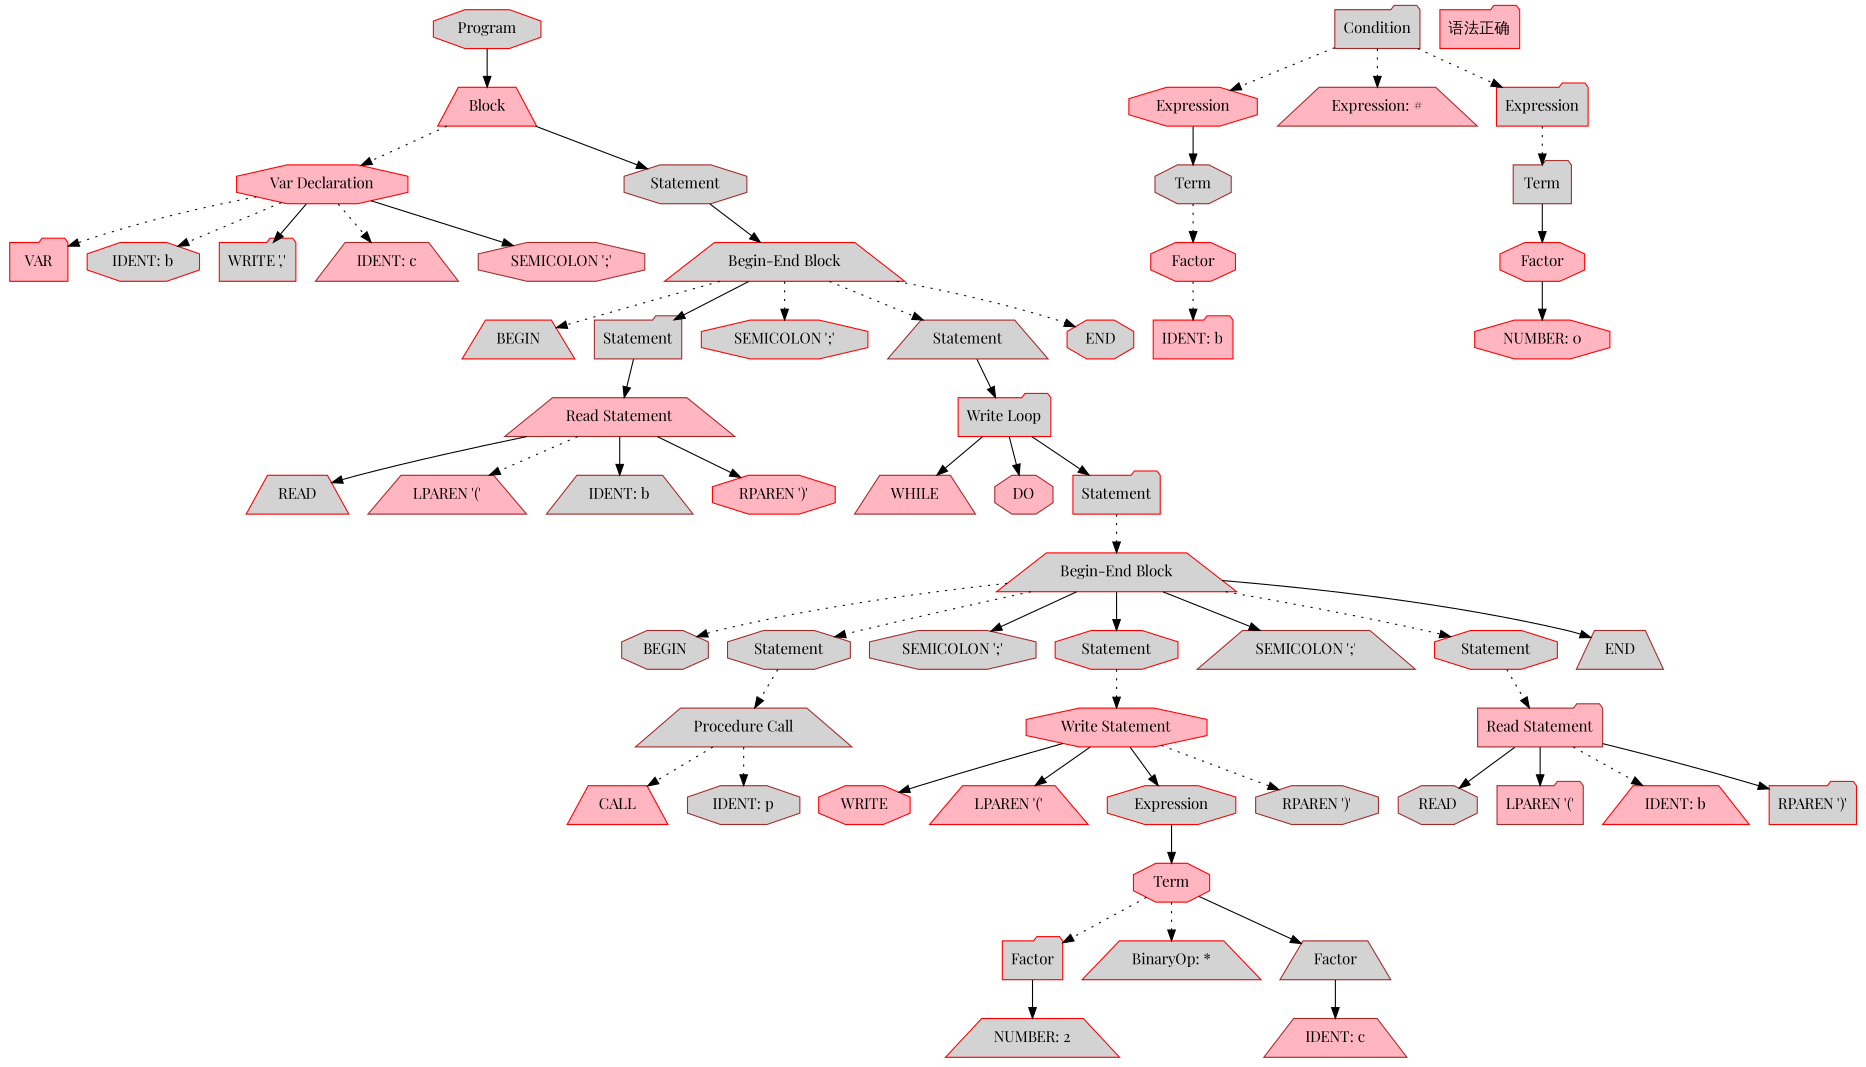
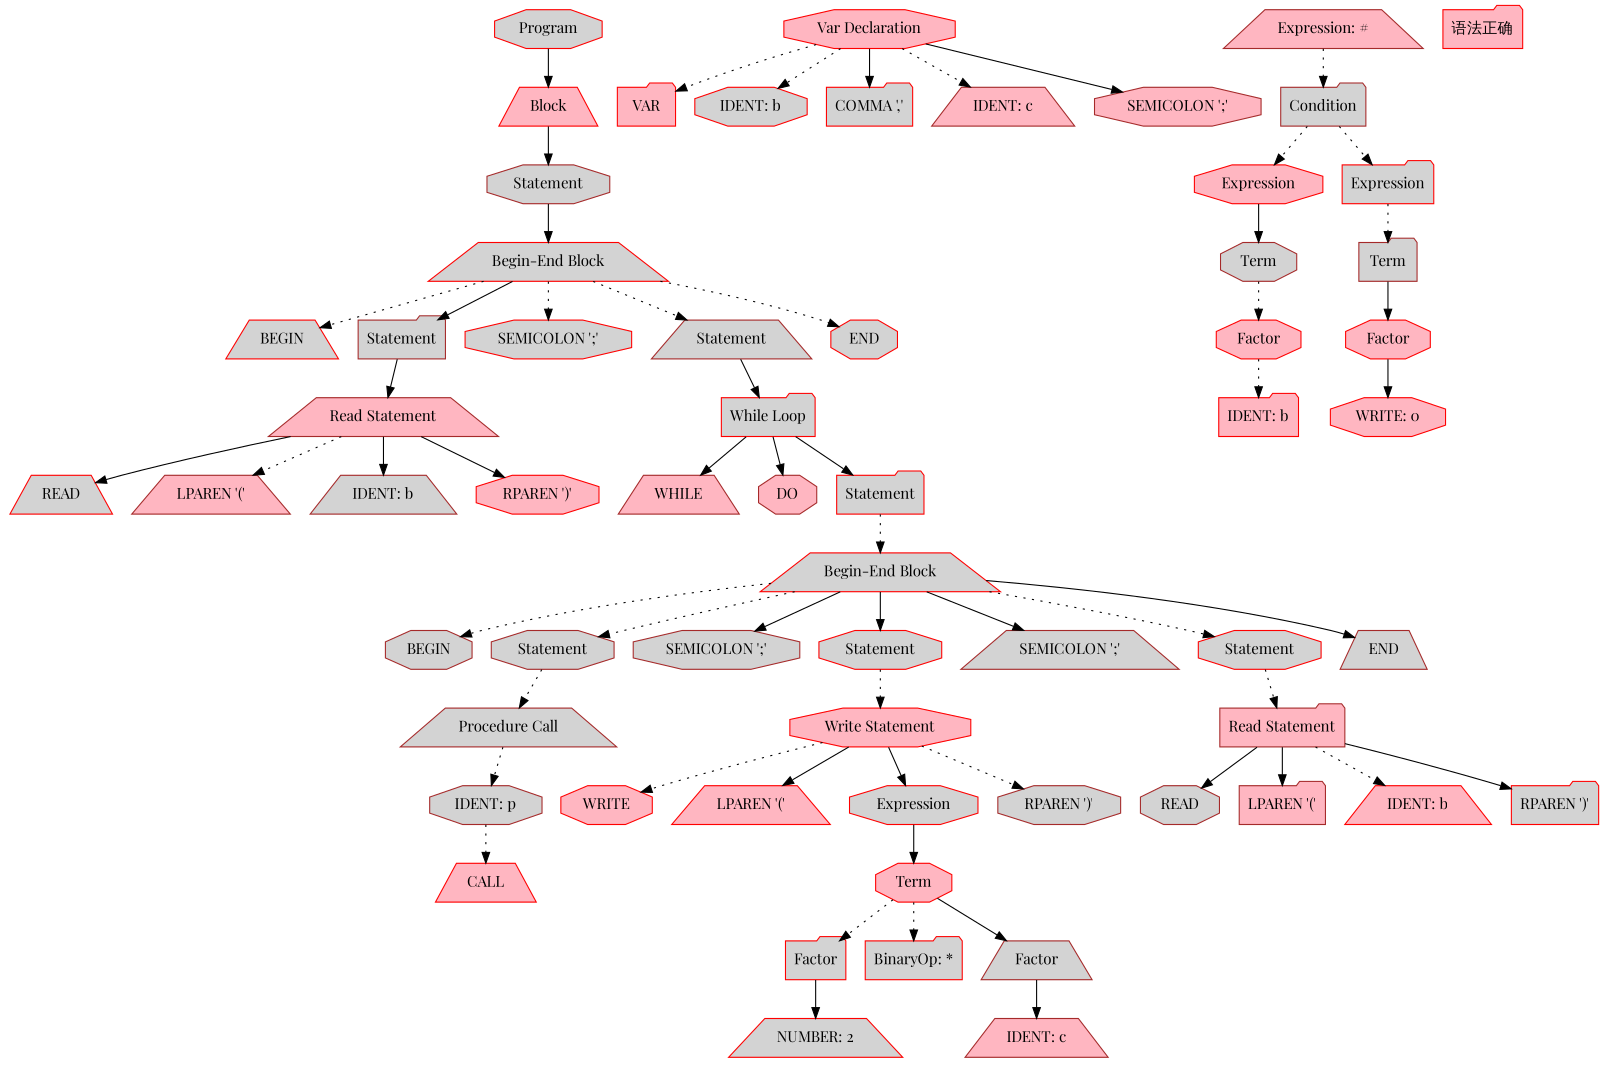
(1377, 63) -> (1323, 63)
(409, 144) -> none
(258, 262) -> (870, 107)
(1542, 340) -> (1388, 417)
(1004, 417) -> (768, 417)
(685, 764) -> (486, 839)
(986, 766) -> (737, 765)
(1172, 960) -> (914, 960)
